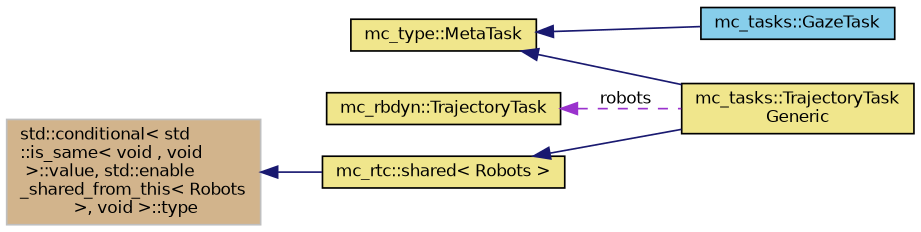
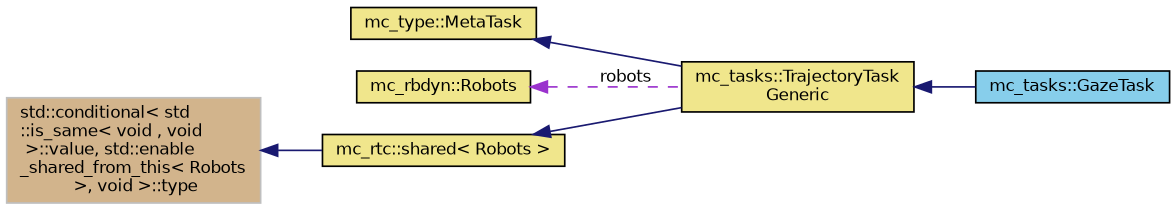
(627, 29) -> (954, 87)
(444, 109) -> (444, 87)
